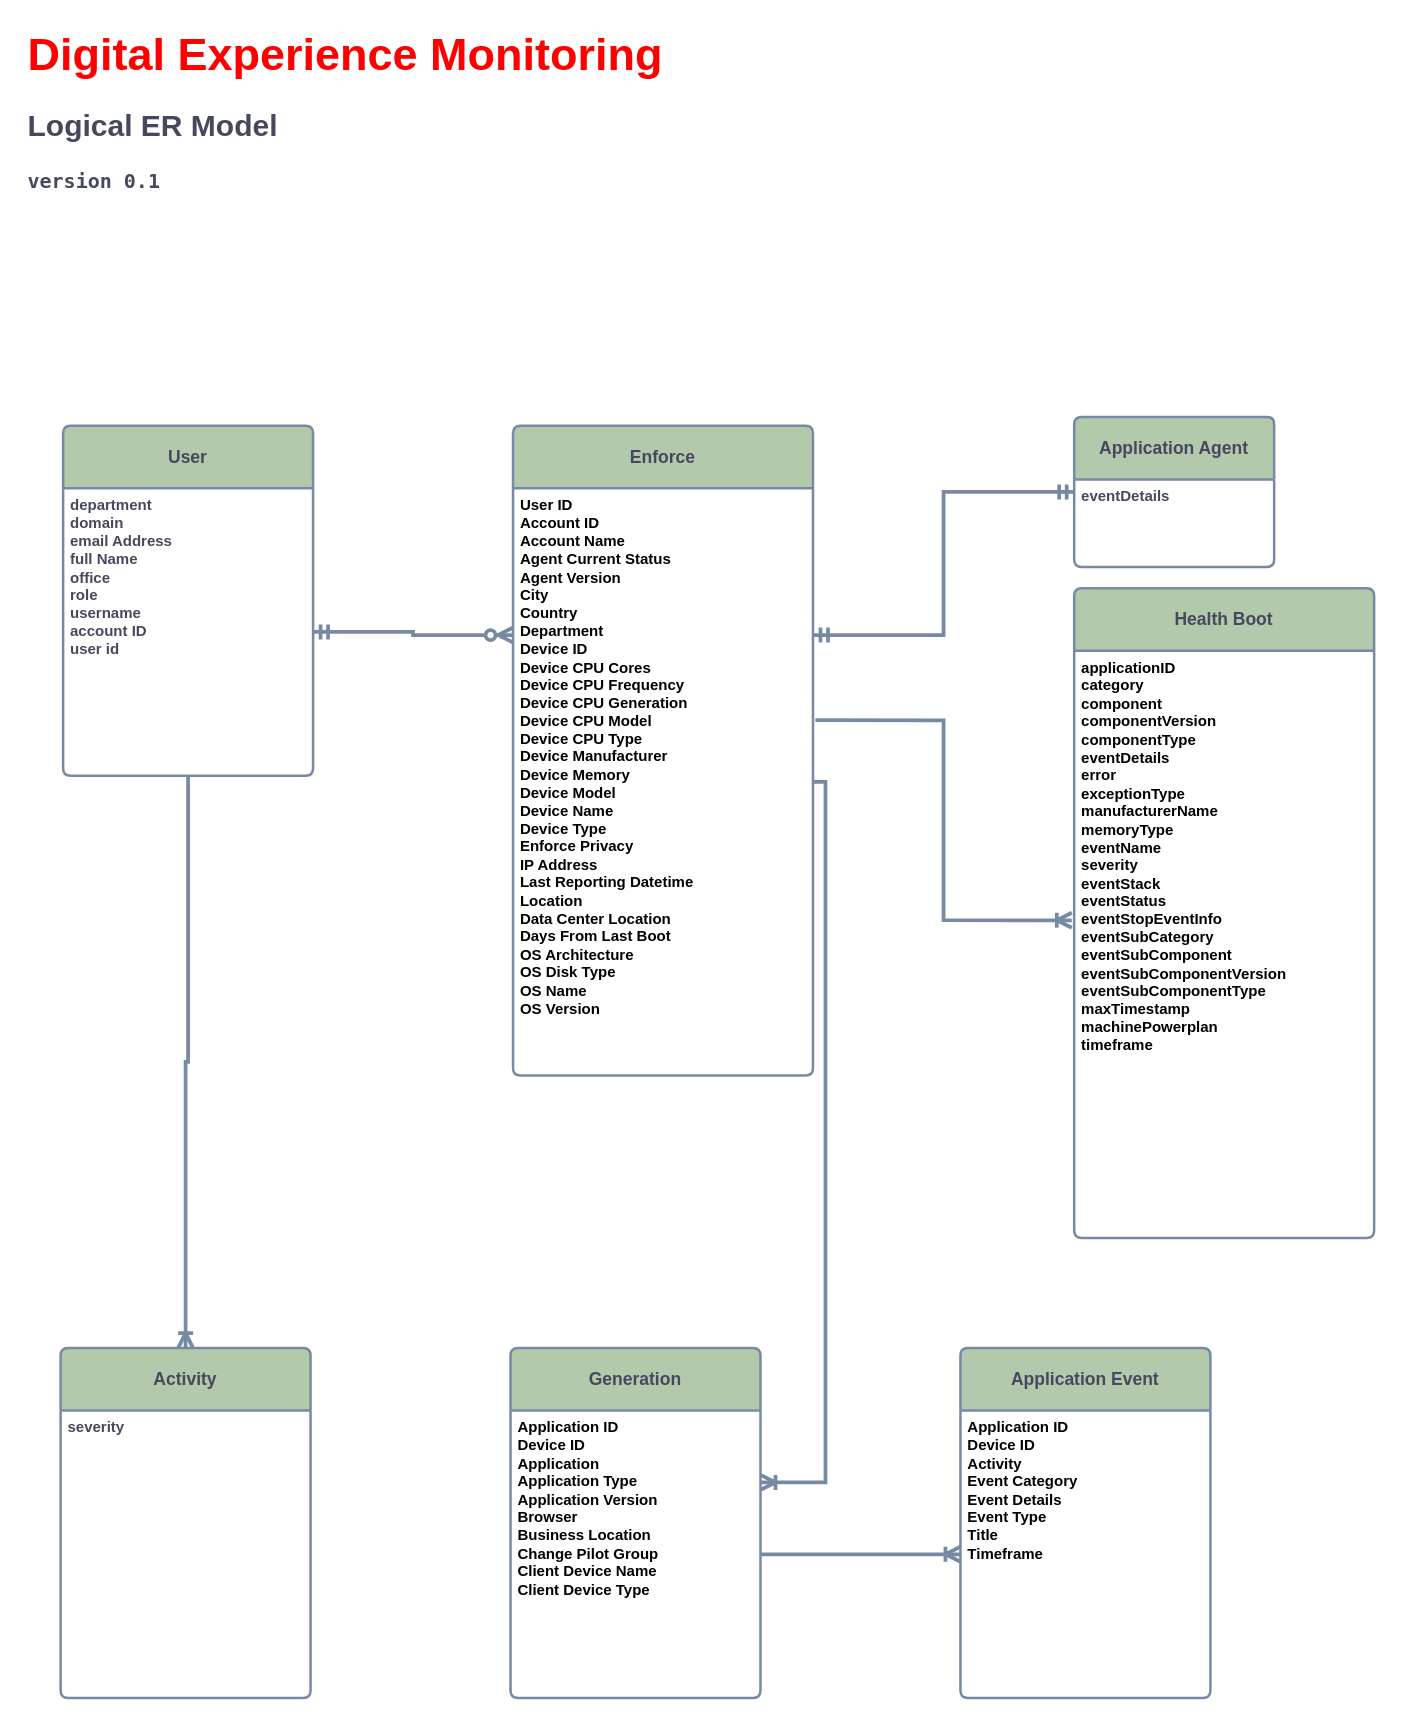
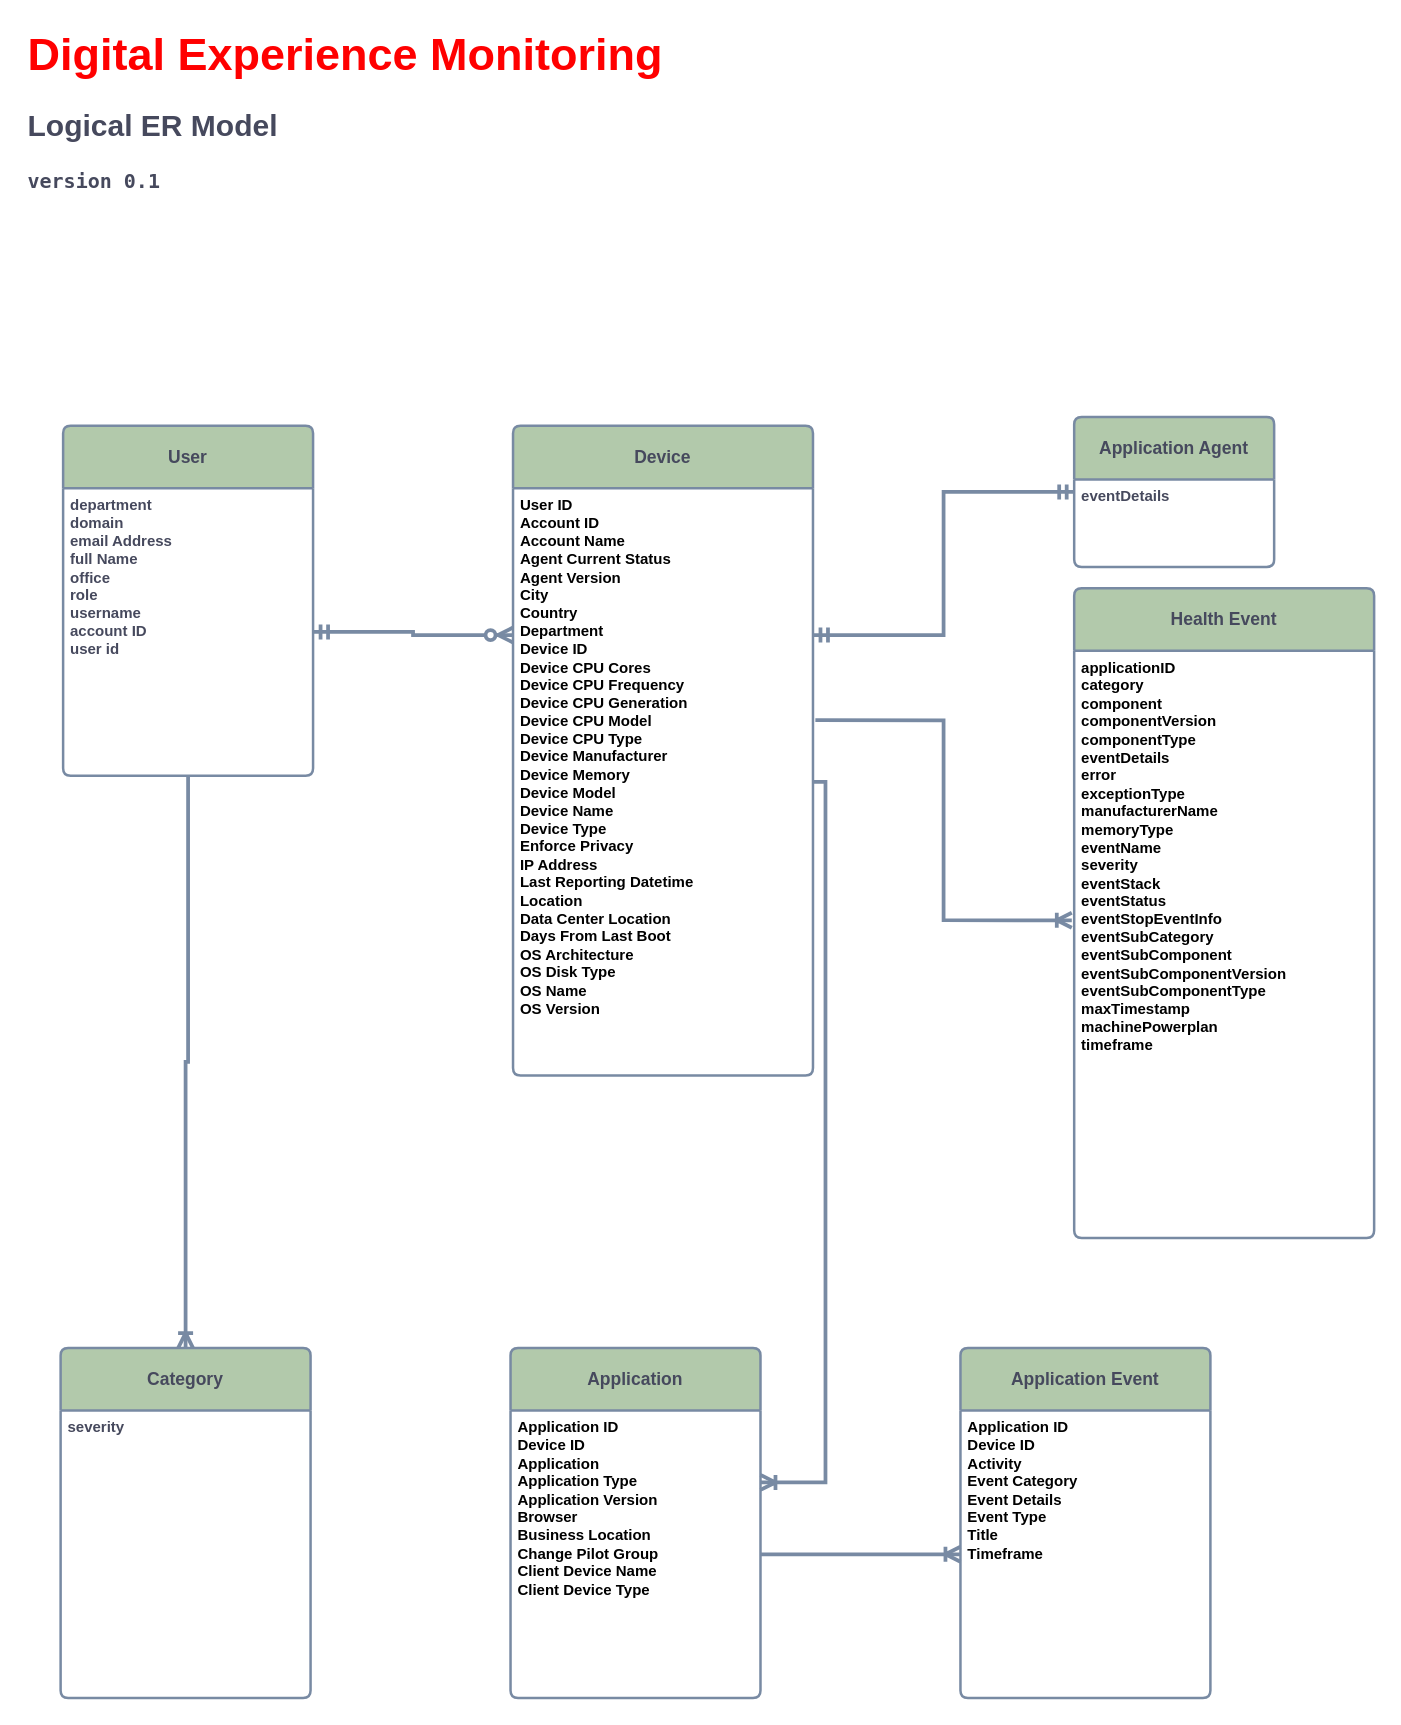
(663, 457) -> (663, 457)
(1224, 619) -> (1224, 619)
(186, 1379) -> (186, 1379)
(636, 1379) -> (636, 1379)
